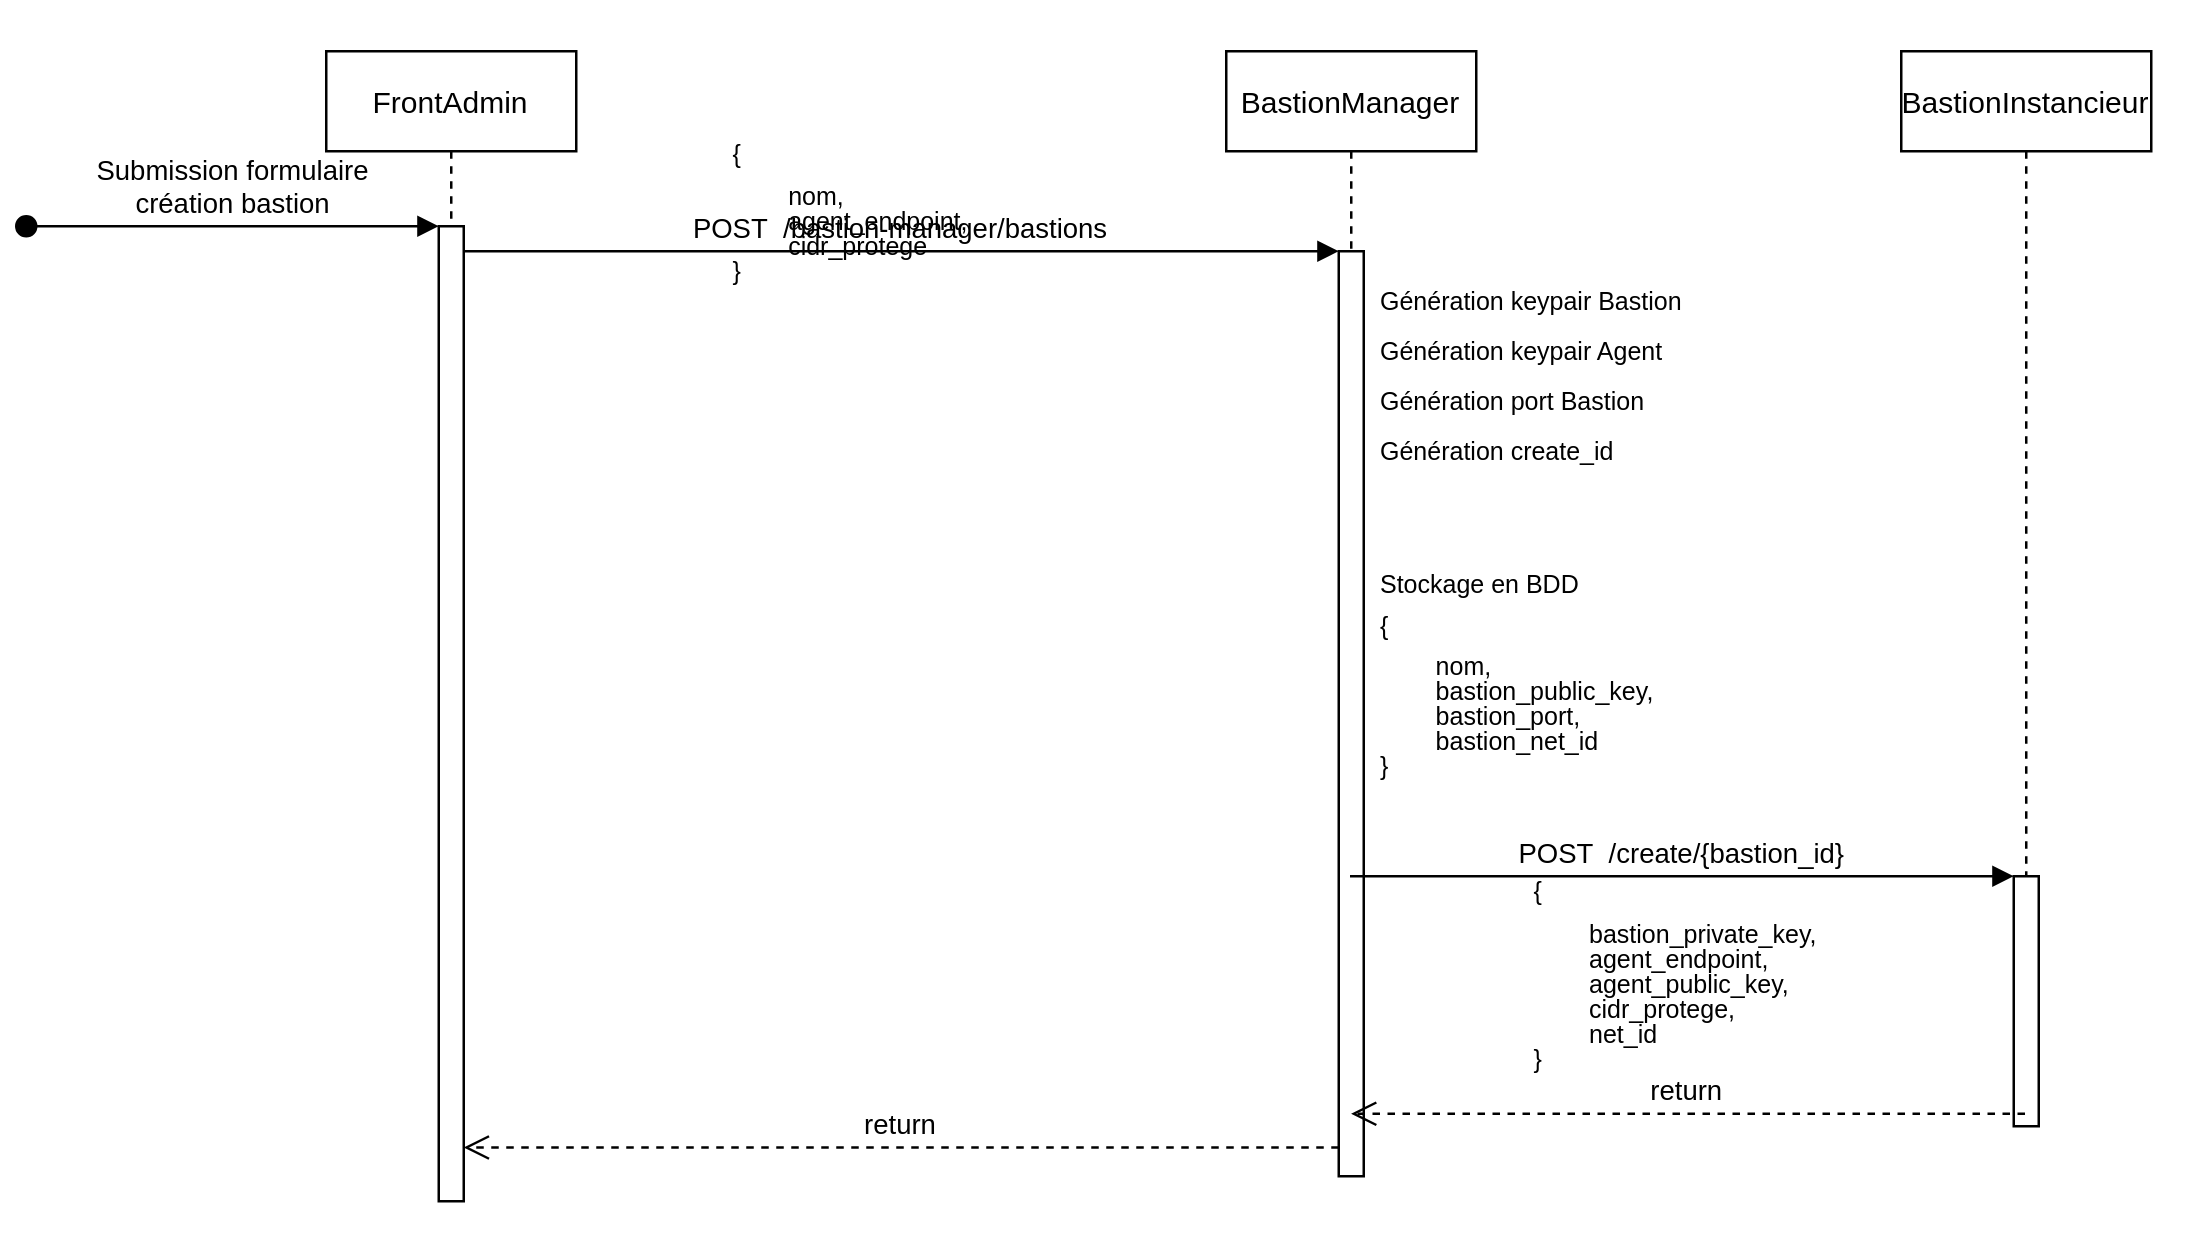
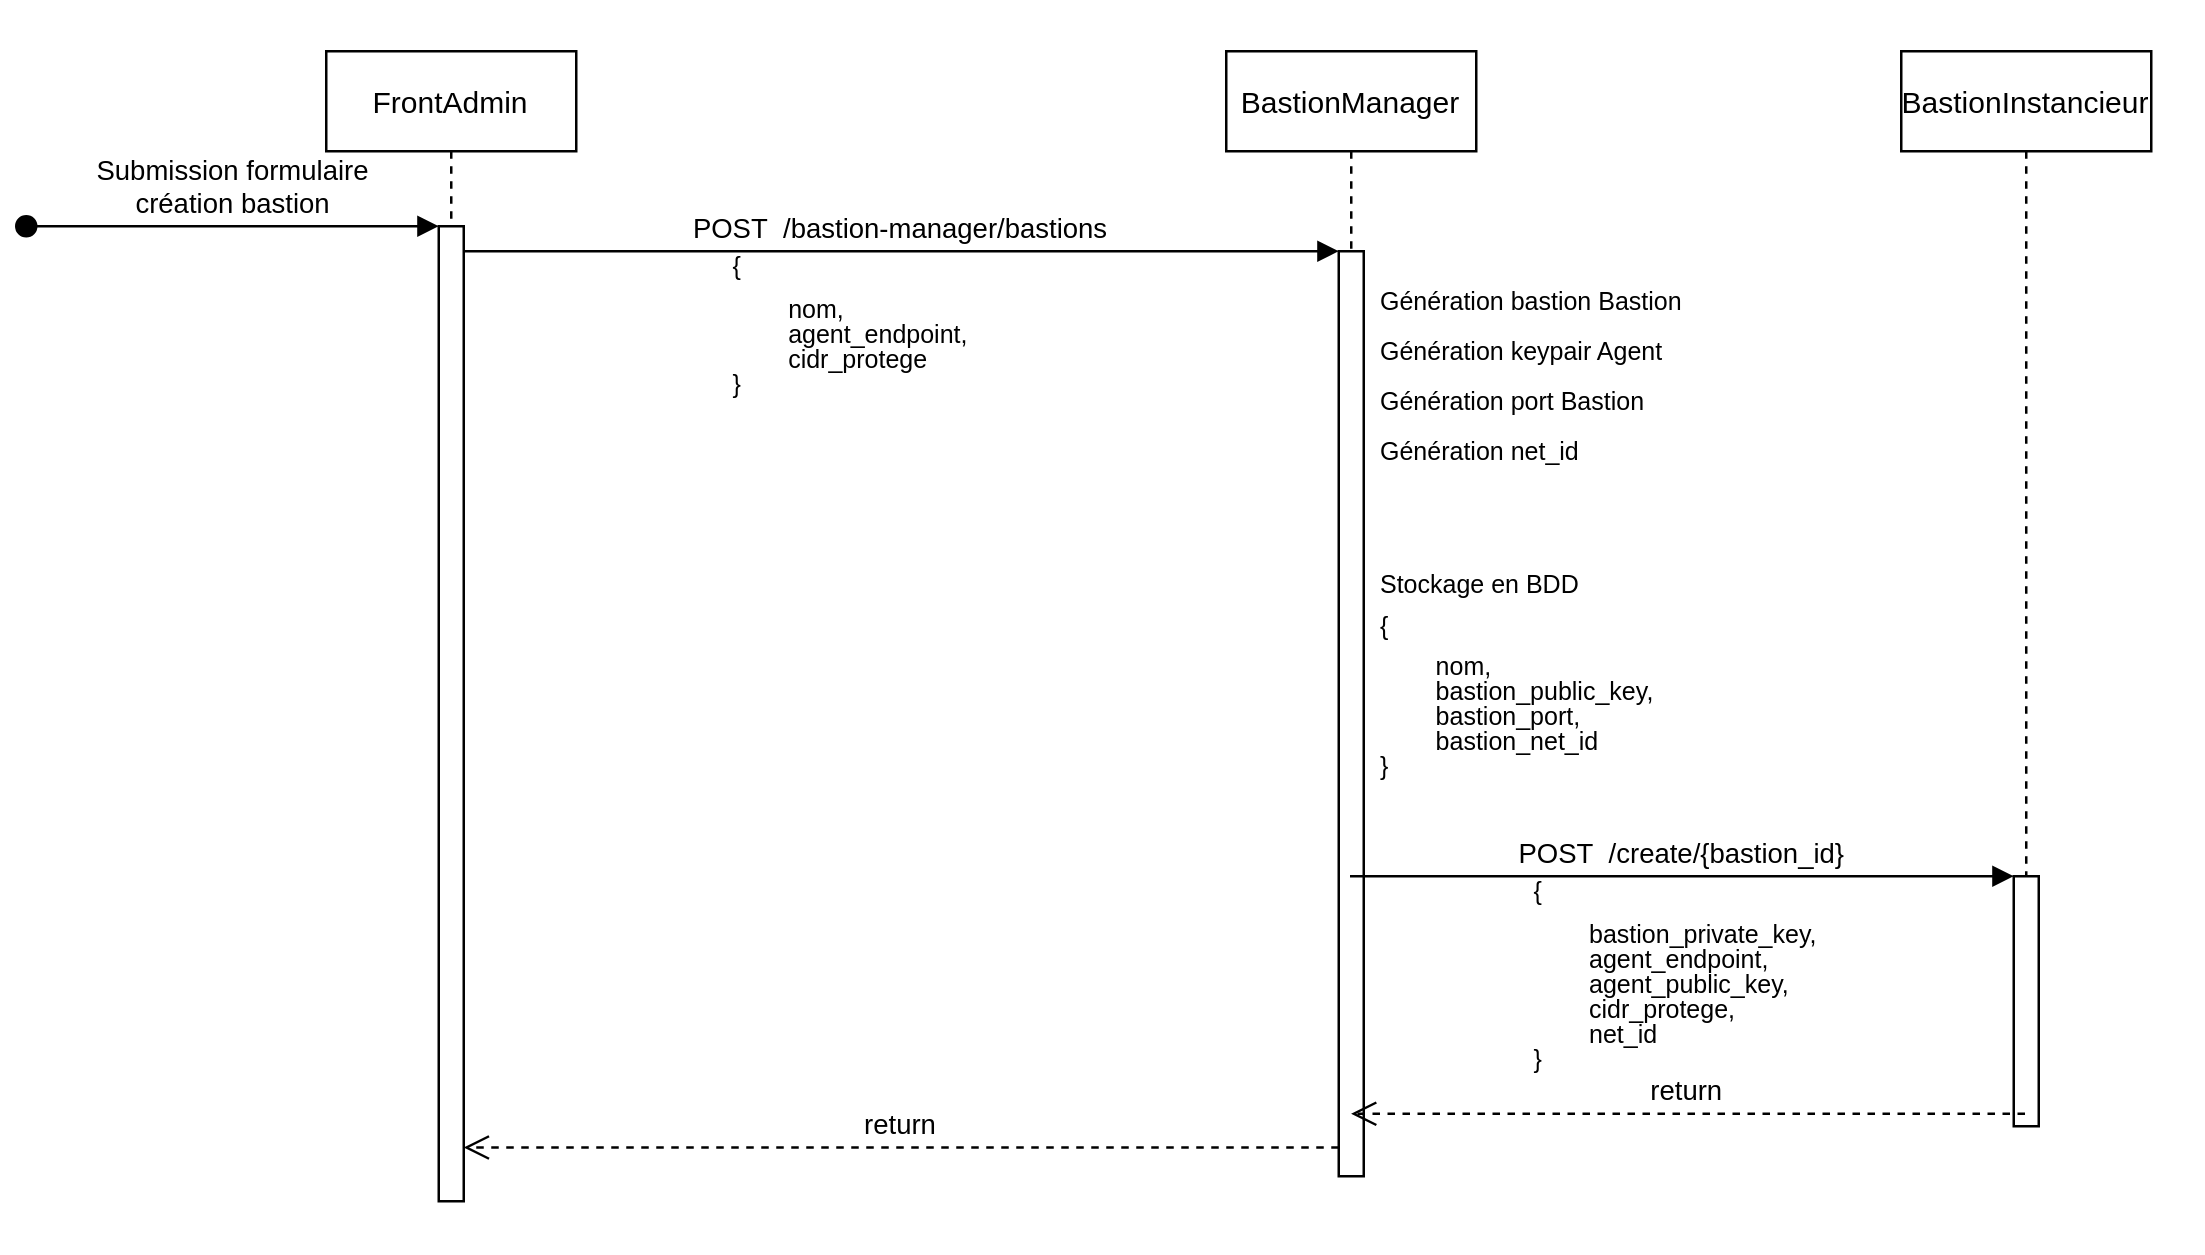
(851, 214) -> (851, 326)
(1541, 301) -> (1541, 301)
(1512, 451) -> (1491, 451)
